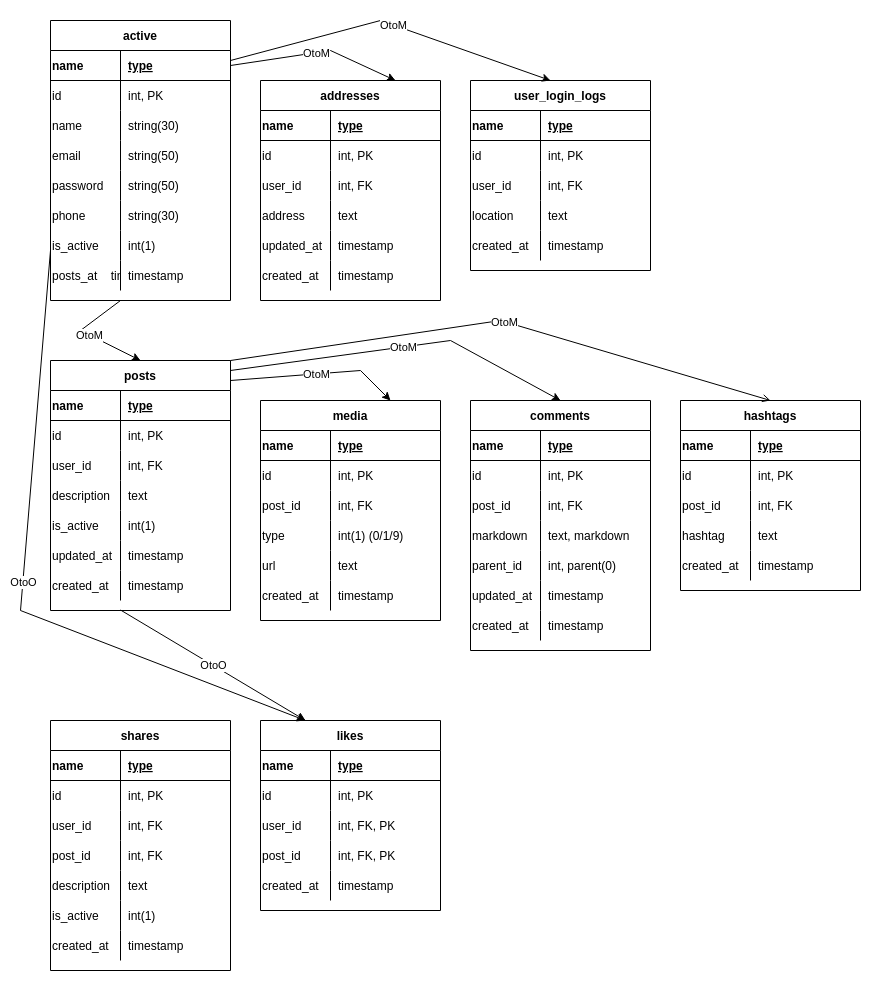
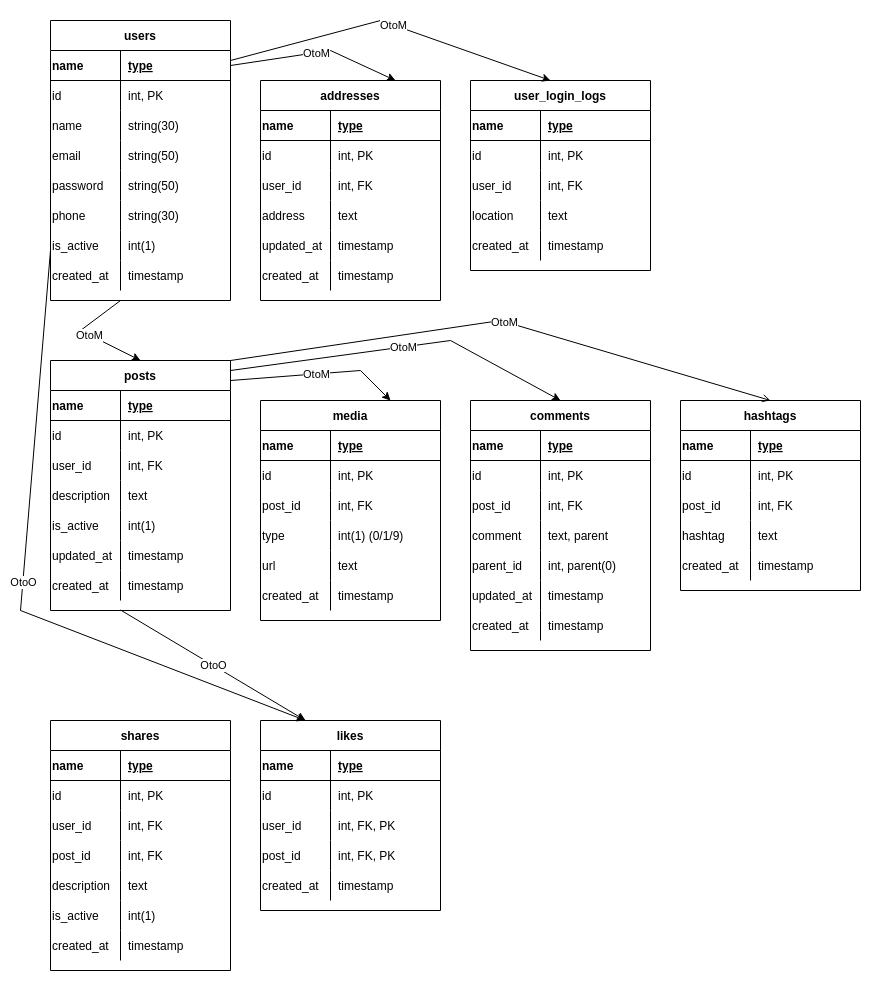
(140, 36) -> (140, 36)
(111, 276) -> (118, 276)
(499, 536) -> (496, 536)
(592, 536) -> (585, 536)
